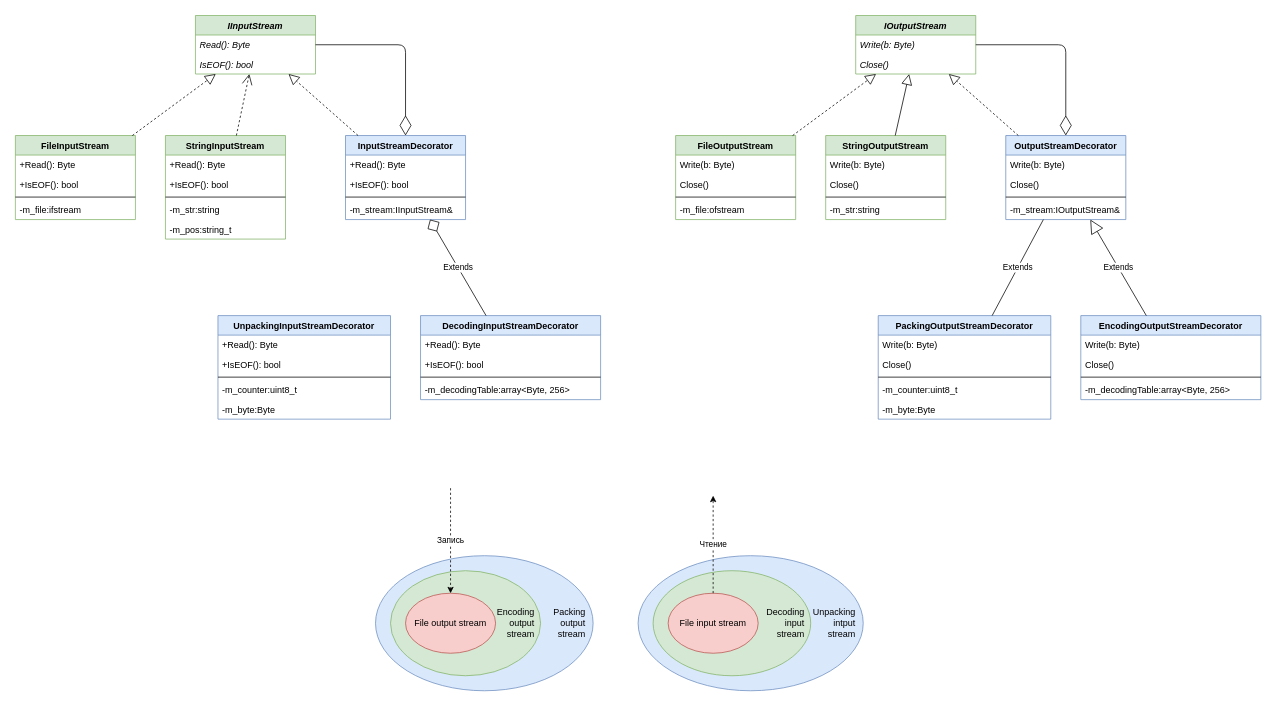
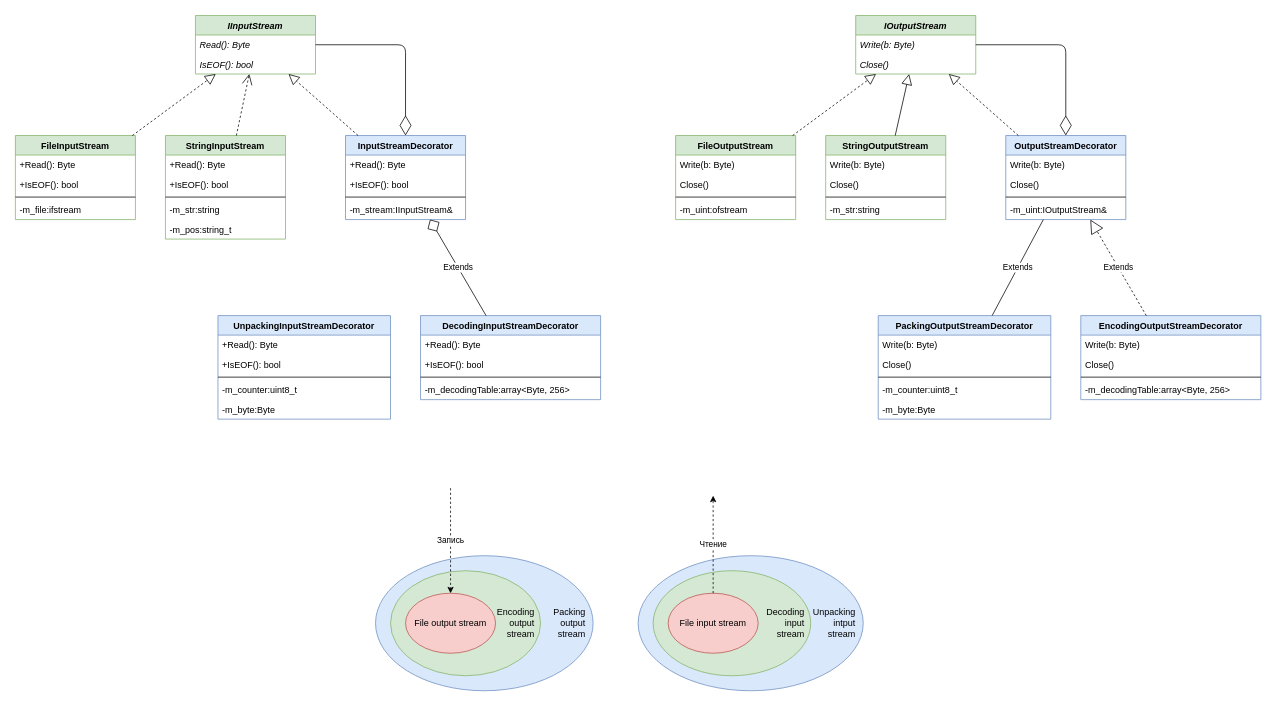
(716, 210) -> (717, 210)
(1069, 210) -> (1063, 210)
(1133, 293) -> (1133, 293)
